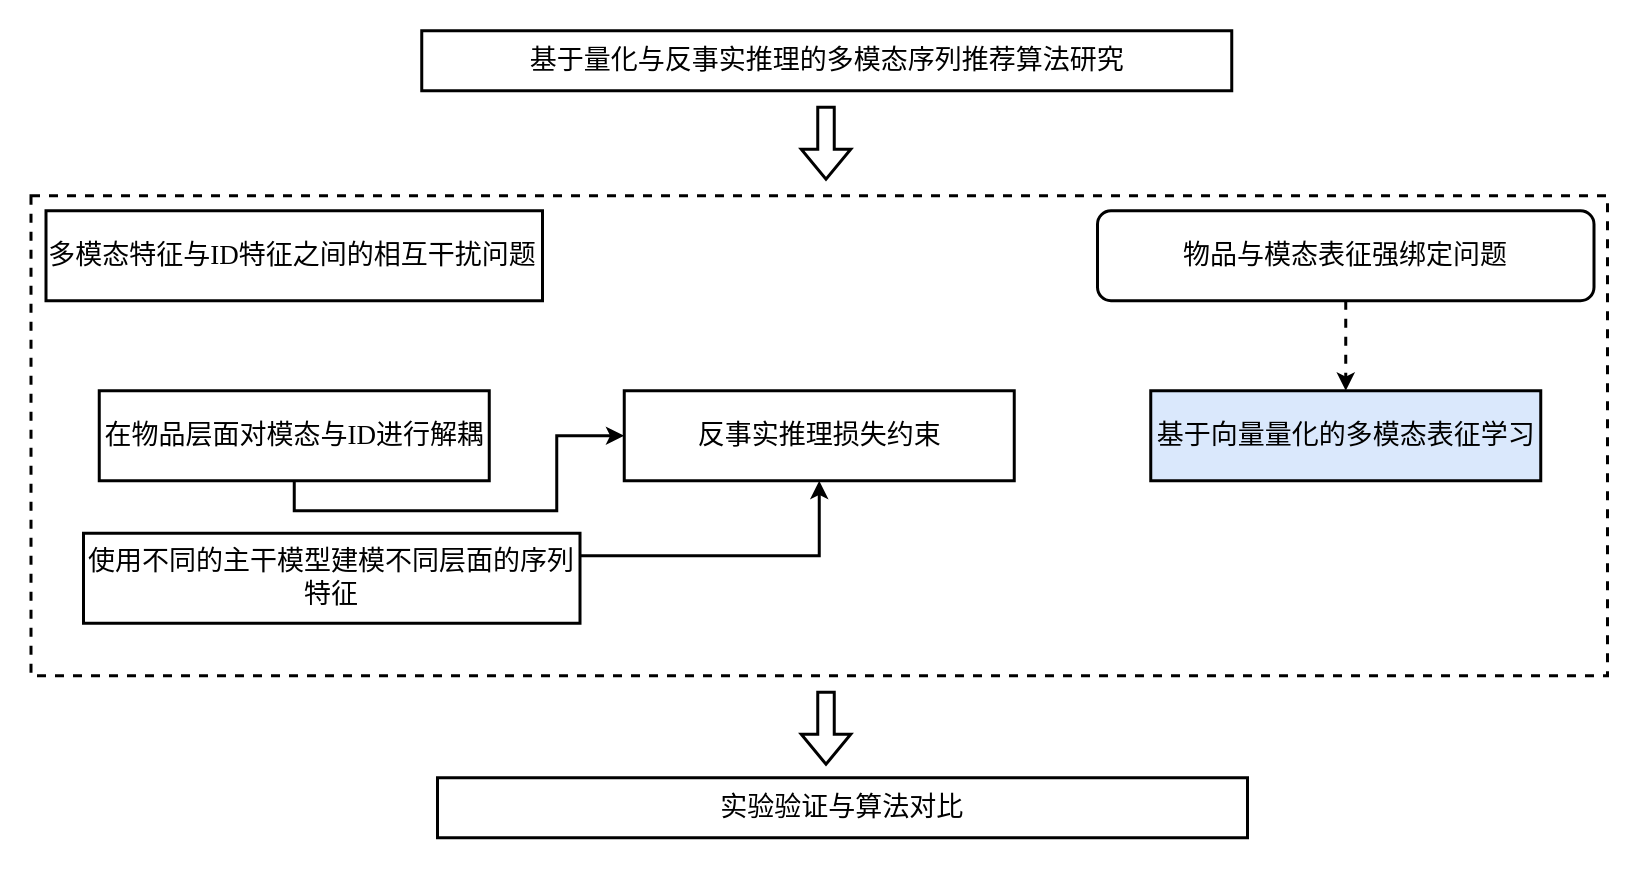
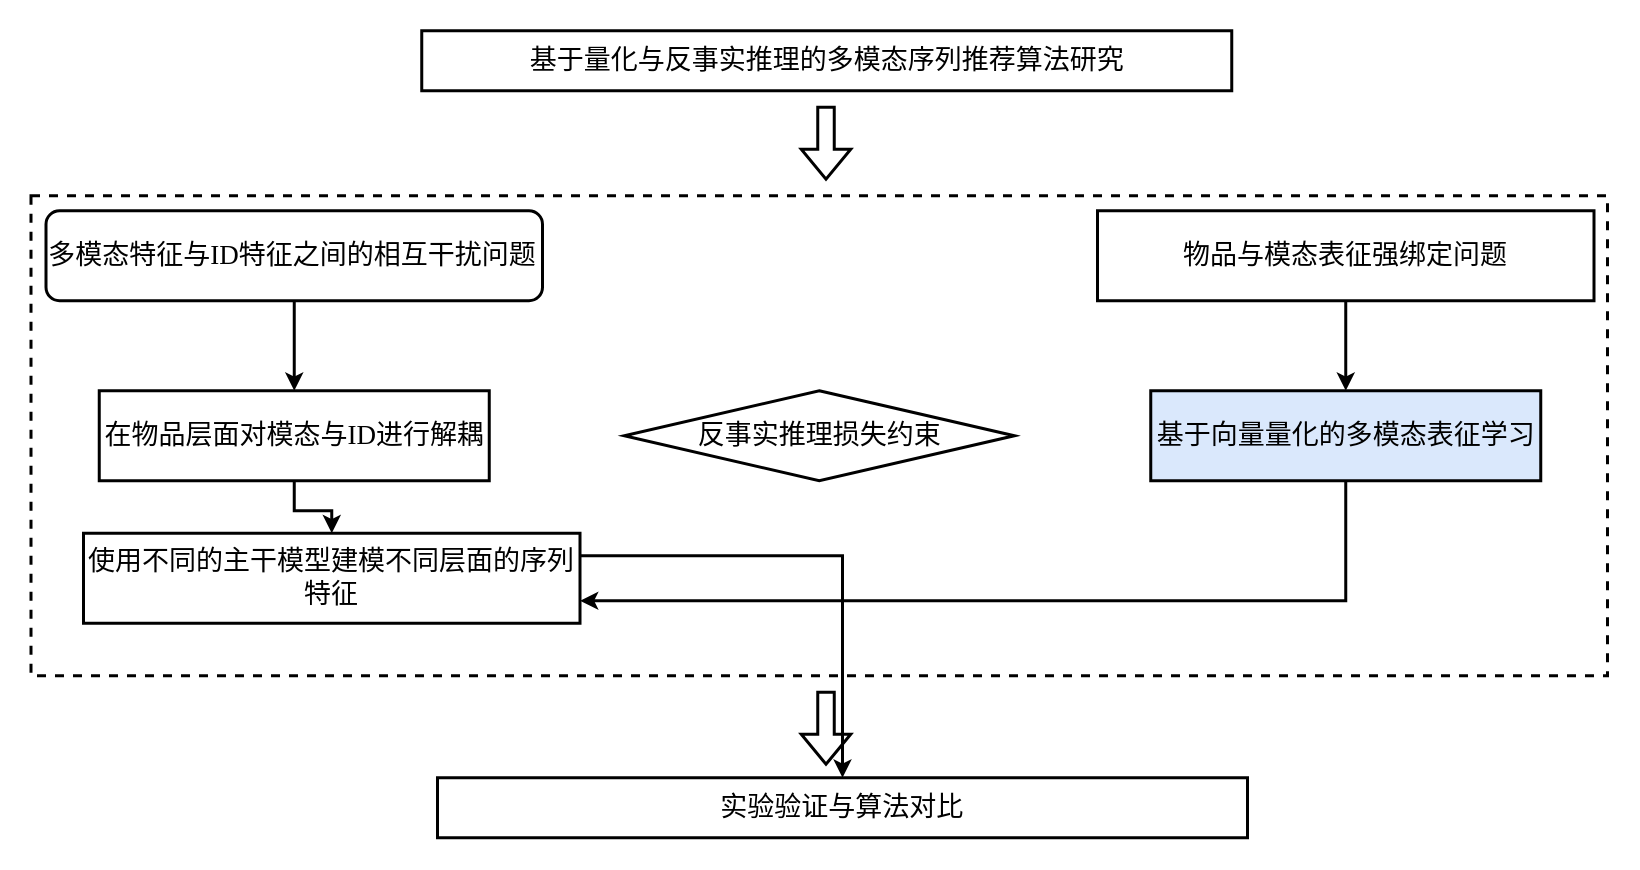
(294, 256) -> (294, 256)
(1346, 256) -> (1346, 256)
(1346, 338) -> (1346, 338)
none -> (294, 339)
(819, 436) -> (819, 436)
(507, 511) -> (332, 514)
(819, 524) -> (842, 636)
none -> (1029, 601)
